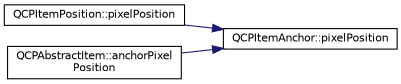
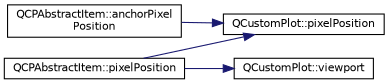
(94, 15) -> (94, 69)
(310, 39) -> (304, 24)
none -> (304, 69)
